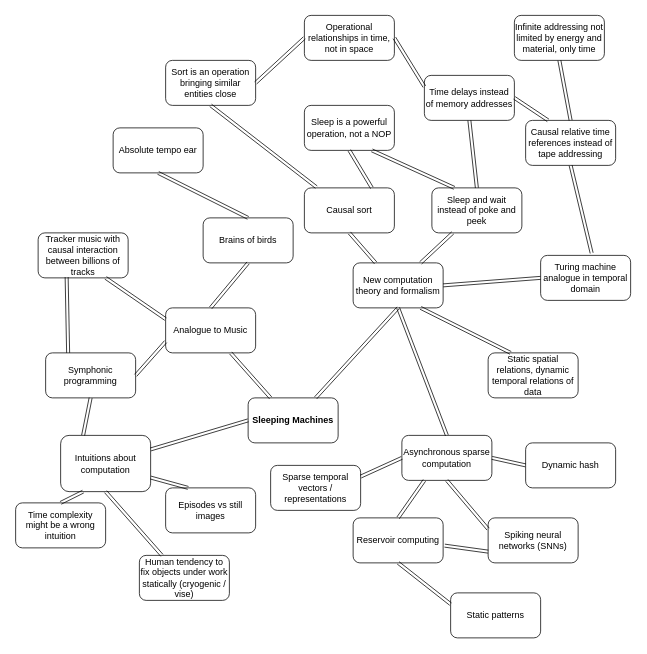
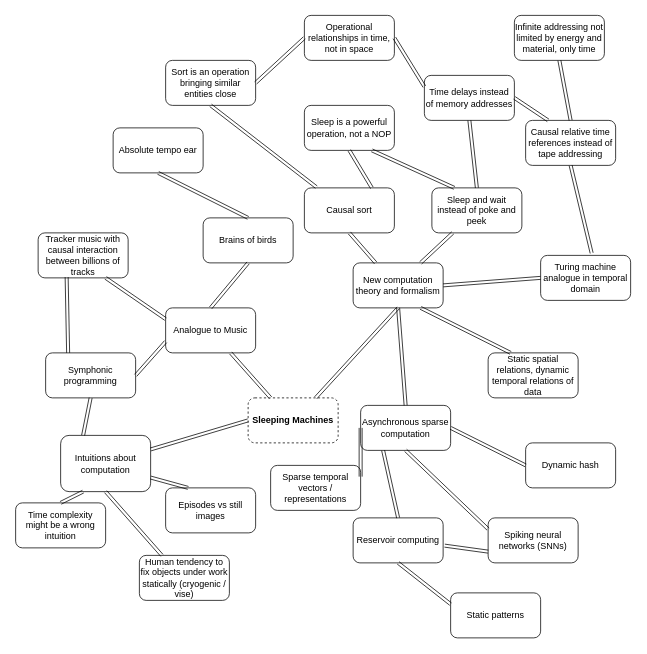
(293, 420) -> (293, 420)
(447, 458) -> (405, 428)
